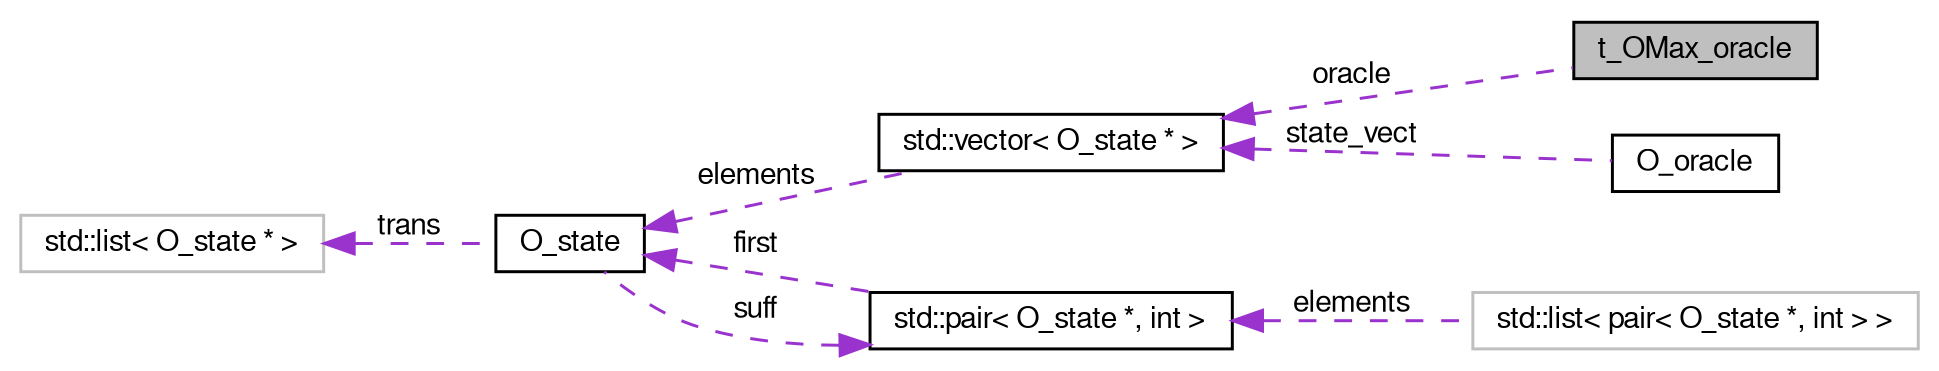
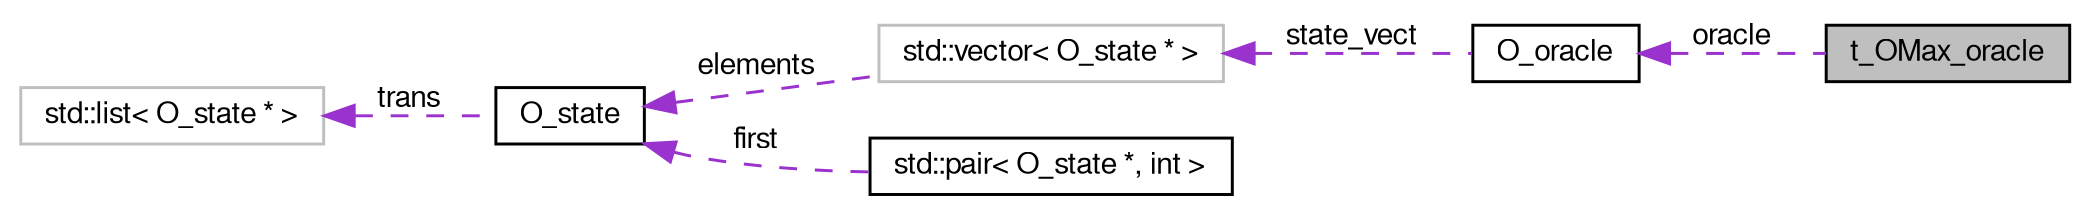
(1413, 91) -> (1748, 53)
(1051, 143) -> (1051, 53)
(1696, 321) -> none
(714, 331) -> none
